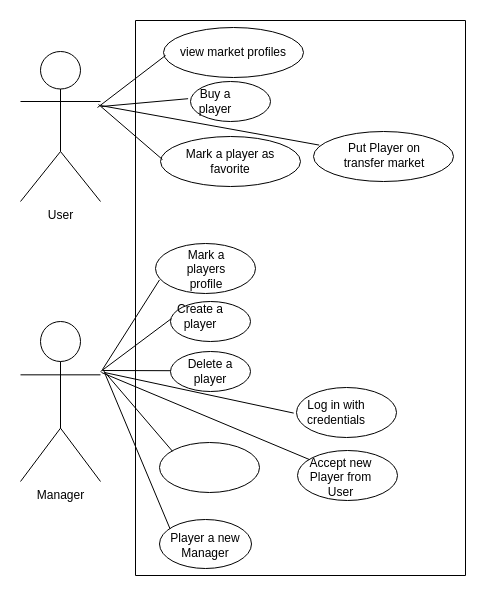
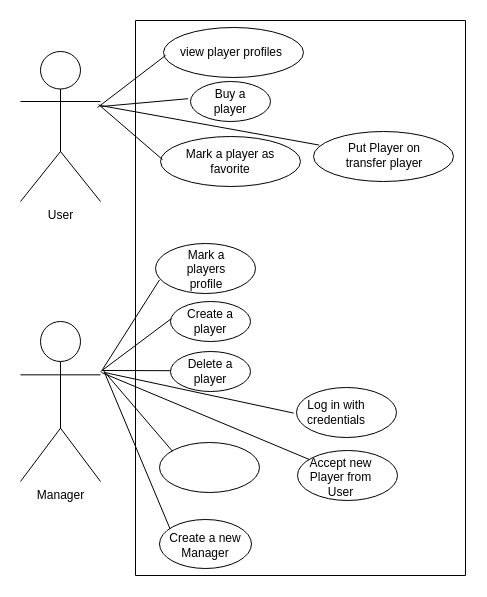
(240, 53) -> (238, 53)
(216, 102) -> (231, 102)
(385, 156) -> (385, 156)
(201, 317) -> (211, 322)
(206, 546) -> (206, 546)
